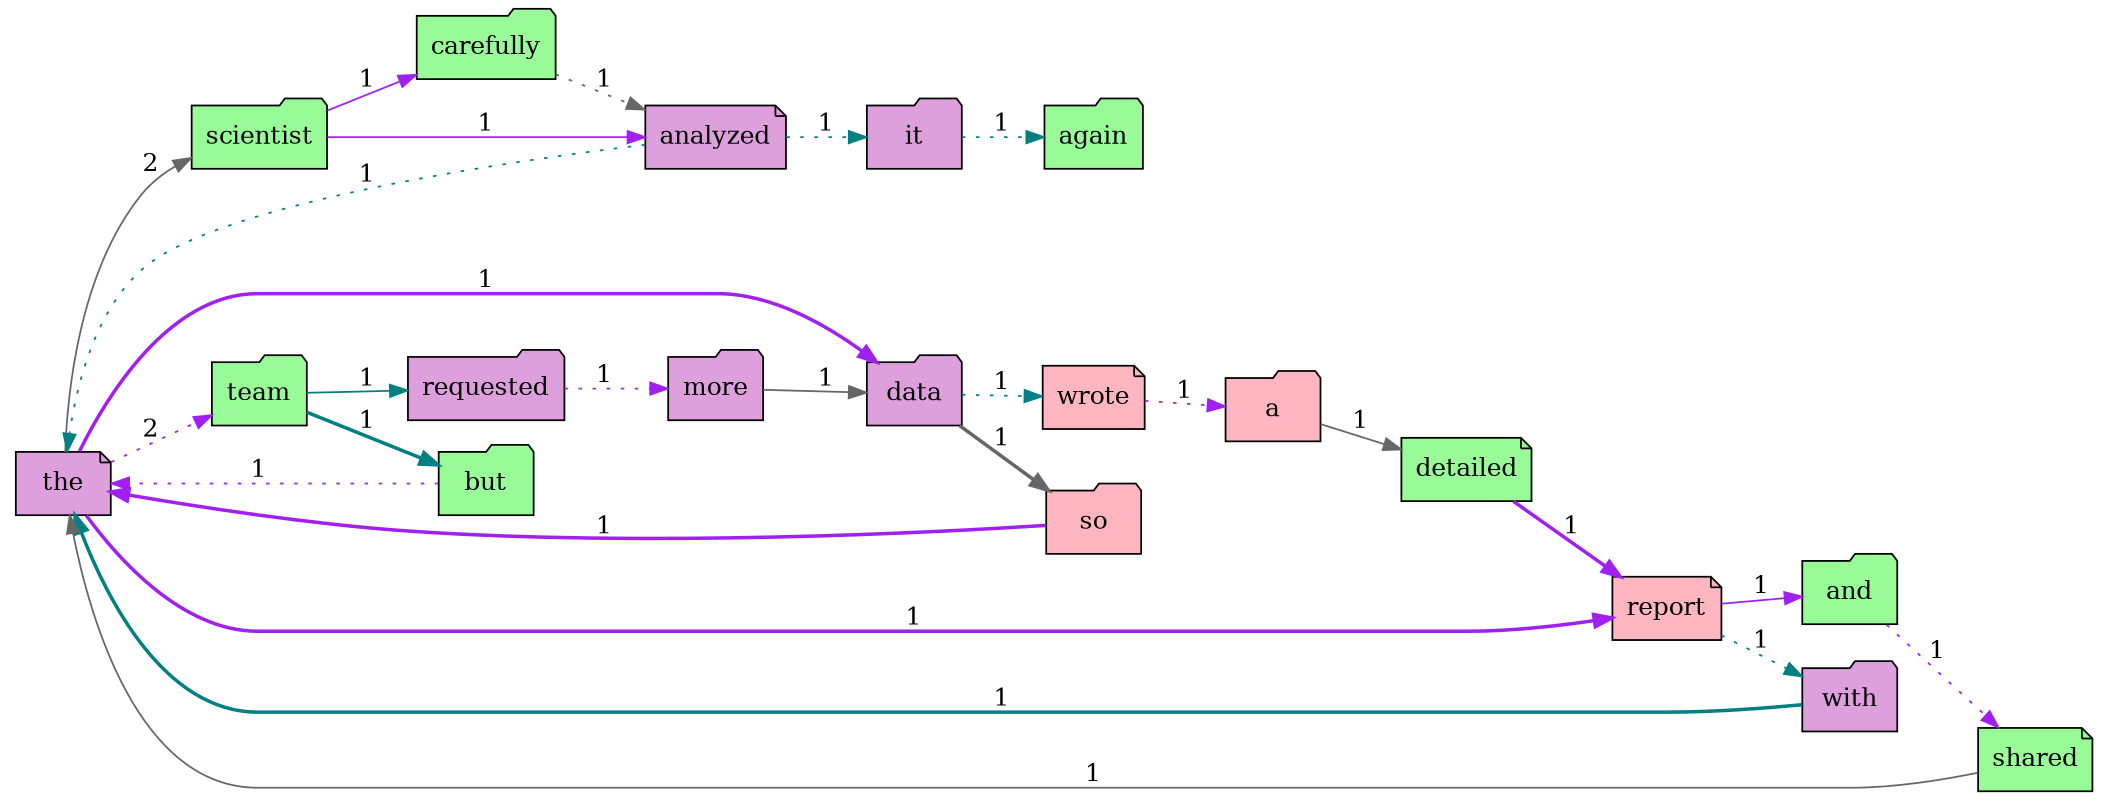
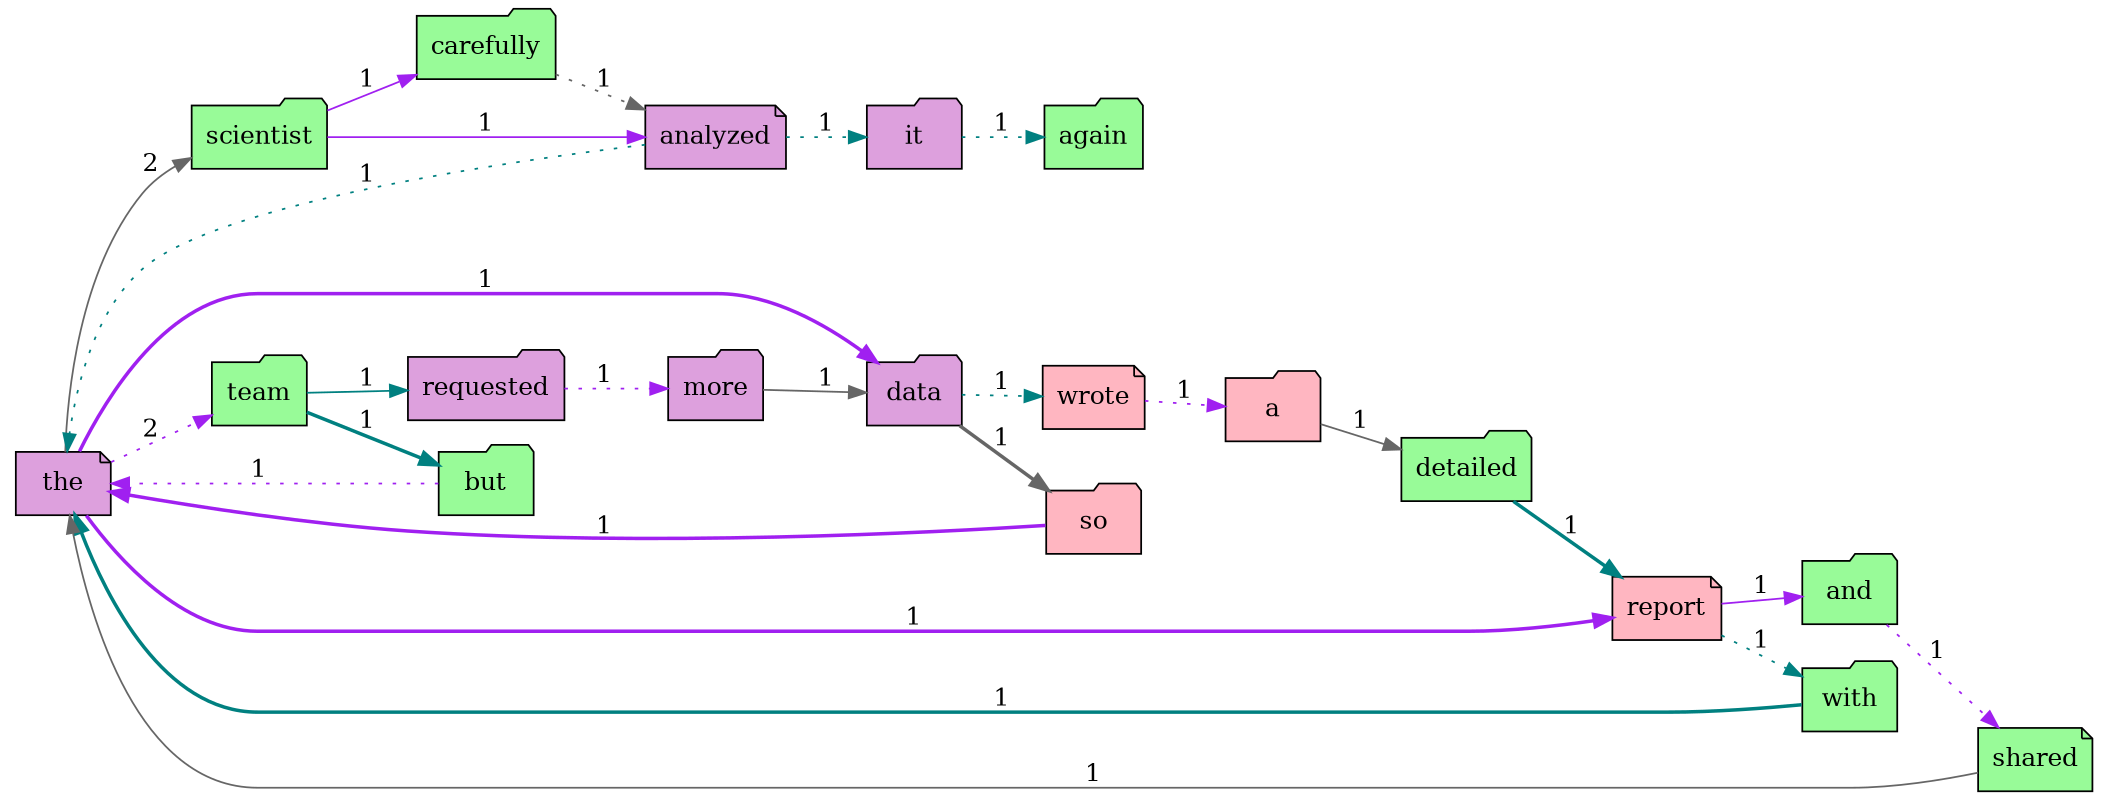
(1466, 469) -> (1466, 469)
(1559, 534) -> (1559, 534)
(1850, 700) -> (1850, 700)
